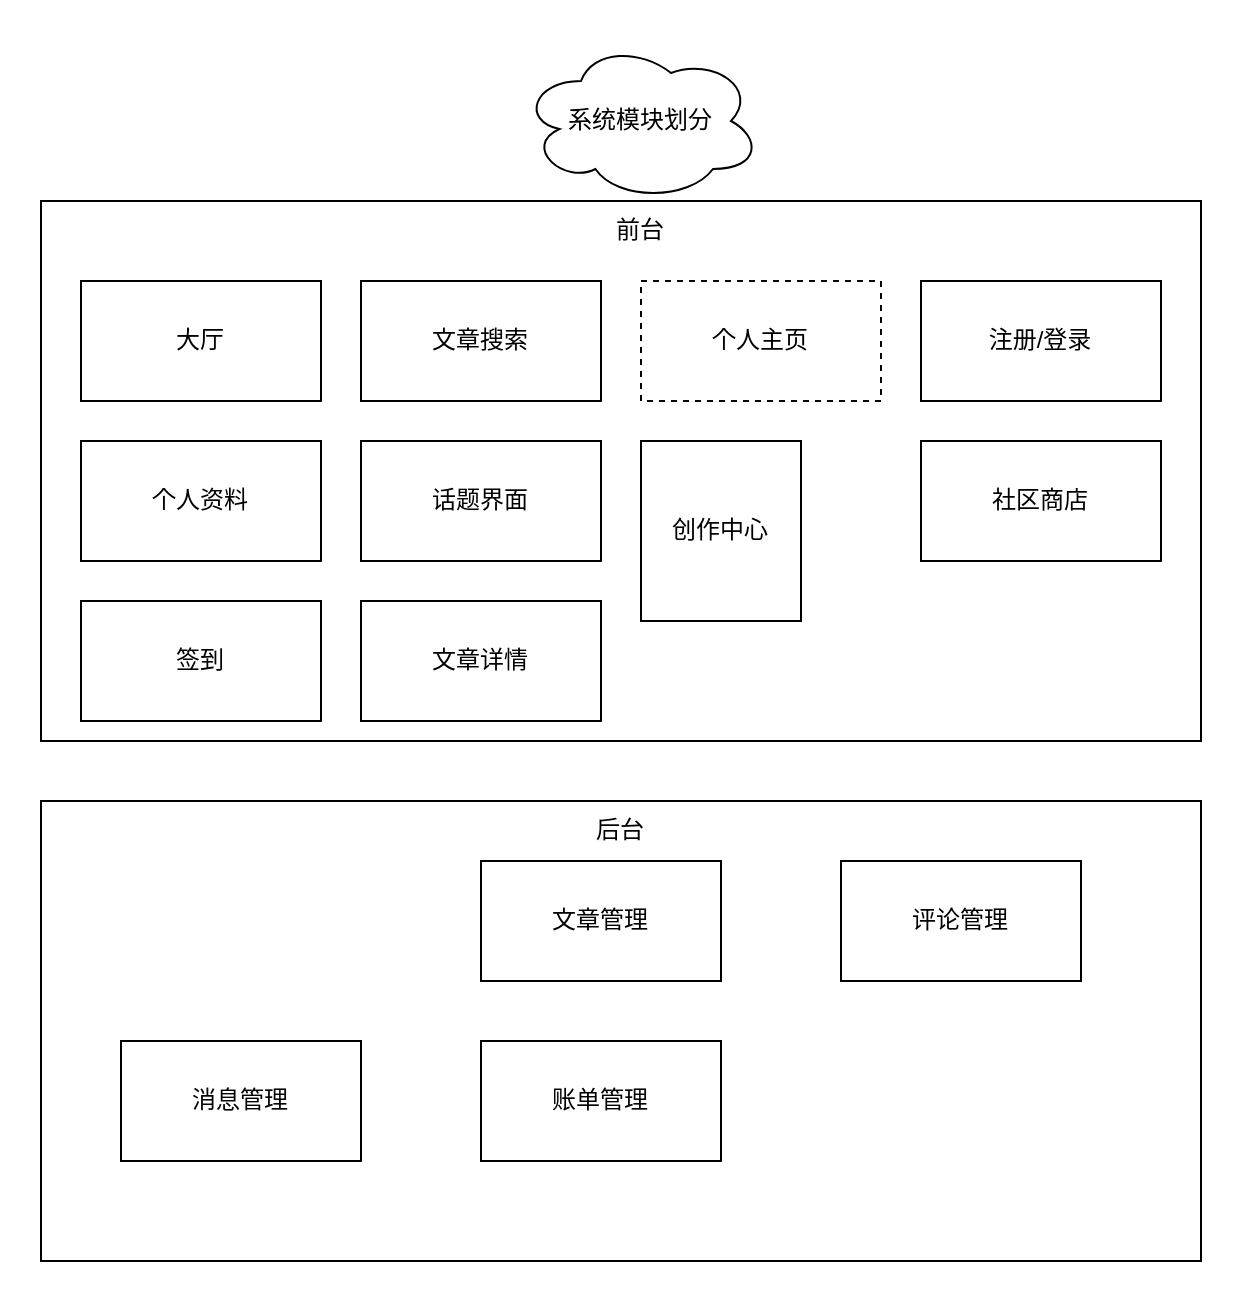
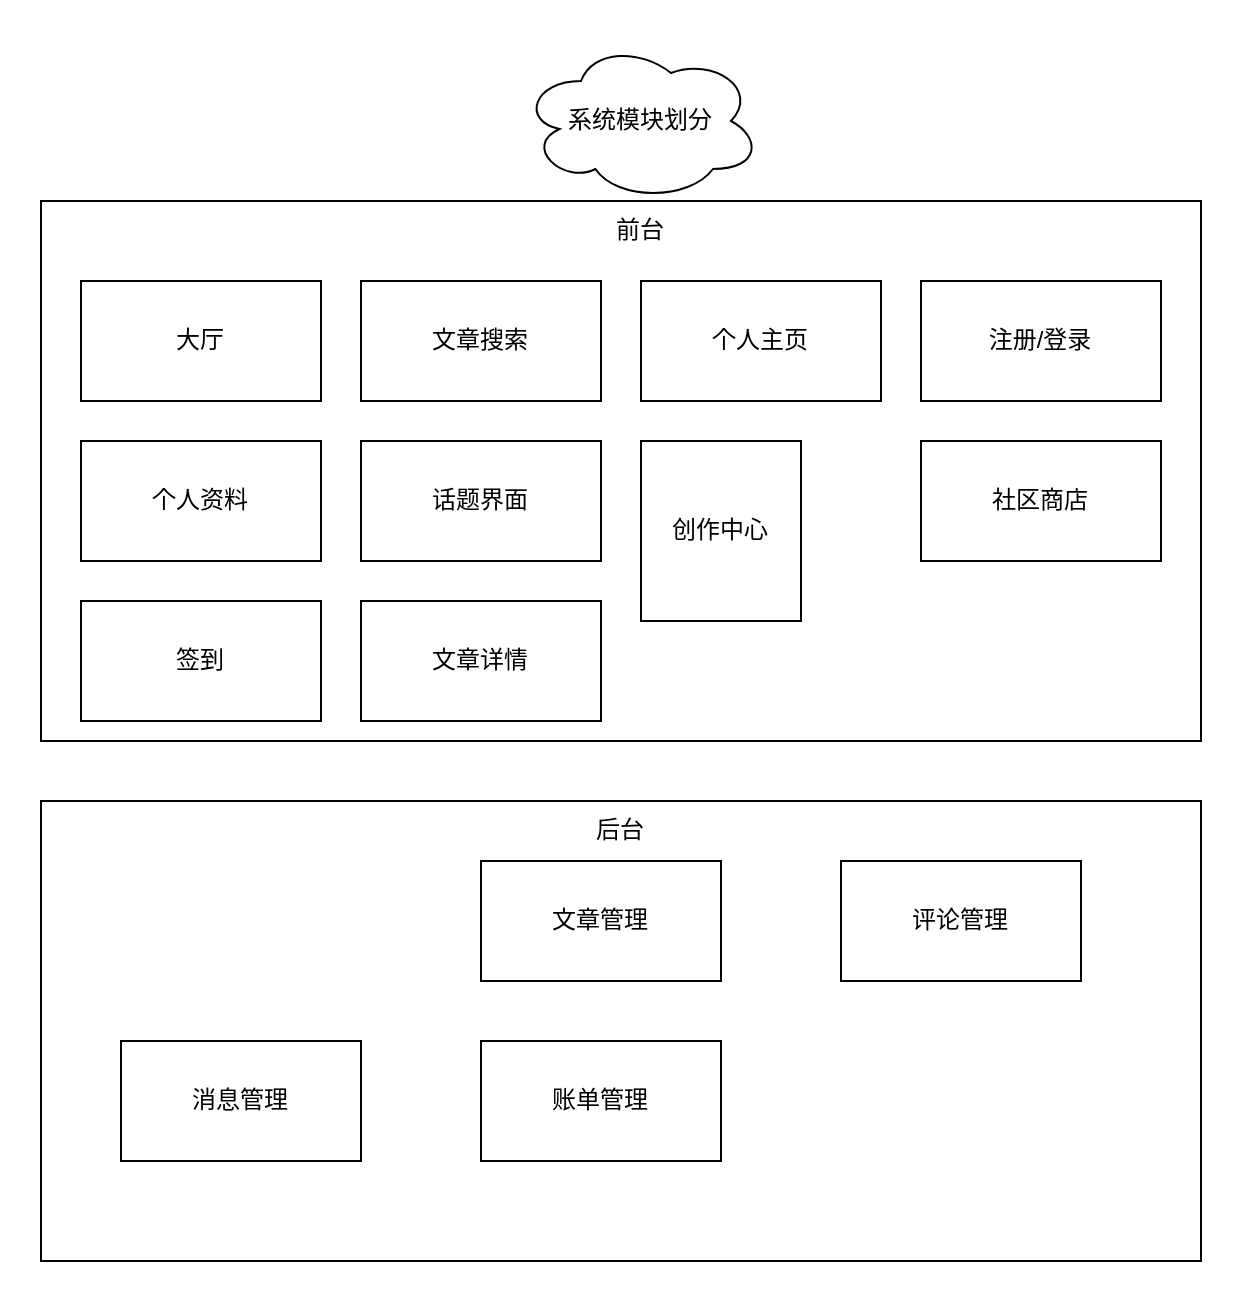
(761, 341) -> (761, 341)
